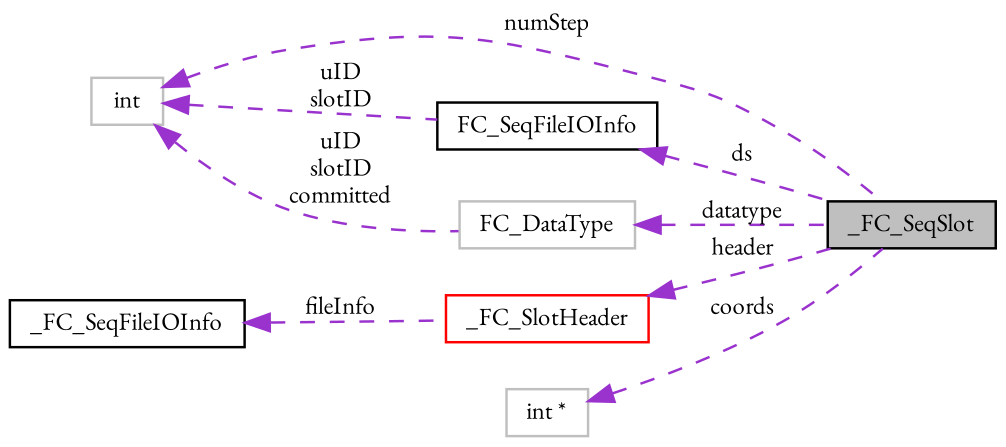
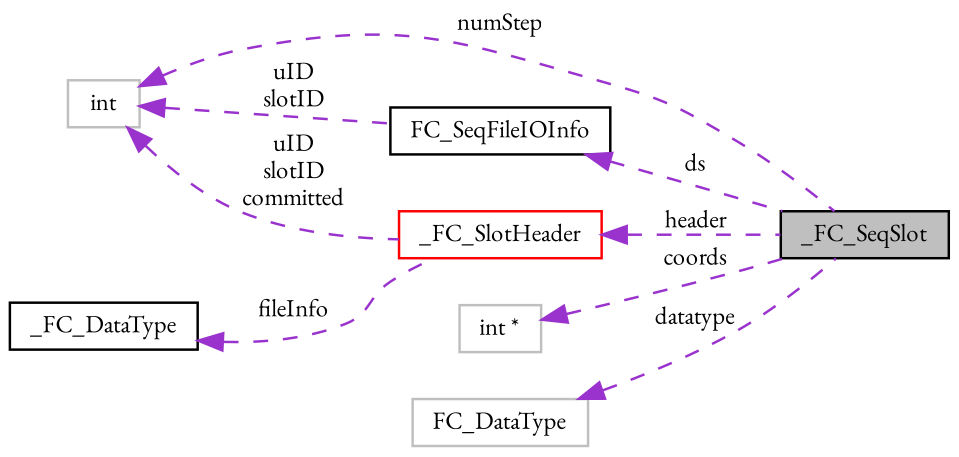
(307, 216) -> (262, 219)
(127, 324) -> (104, 326)
